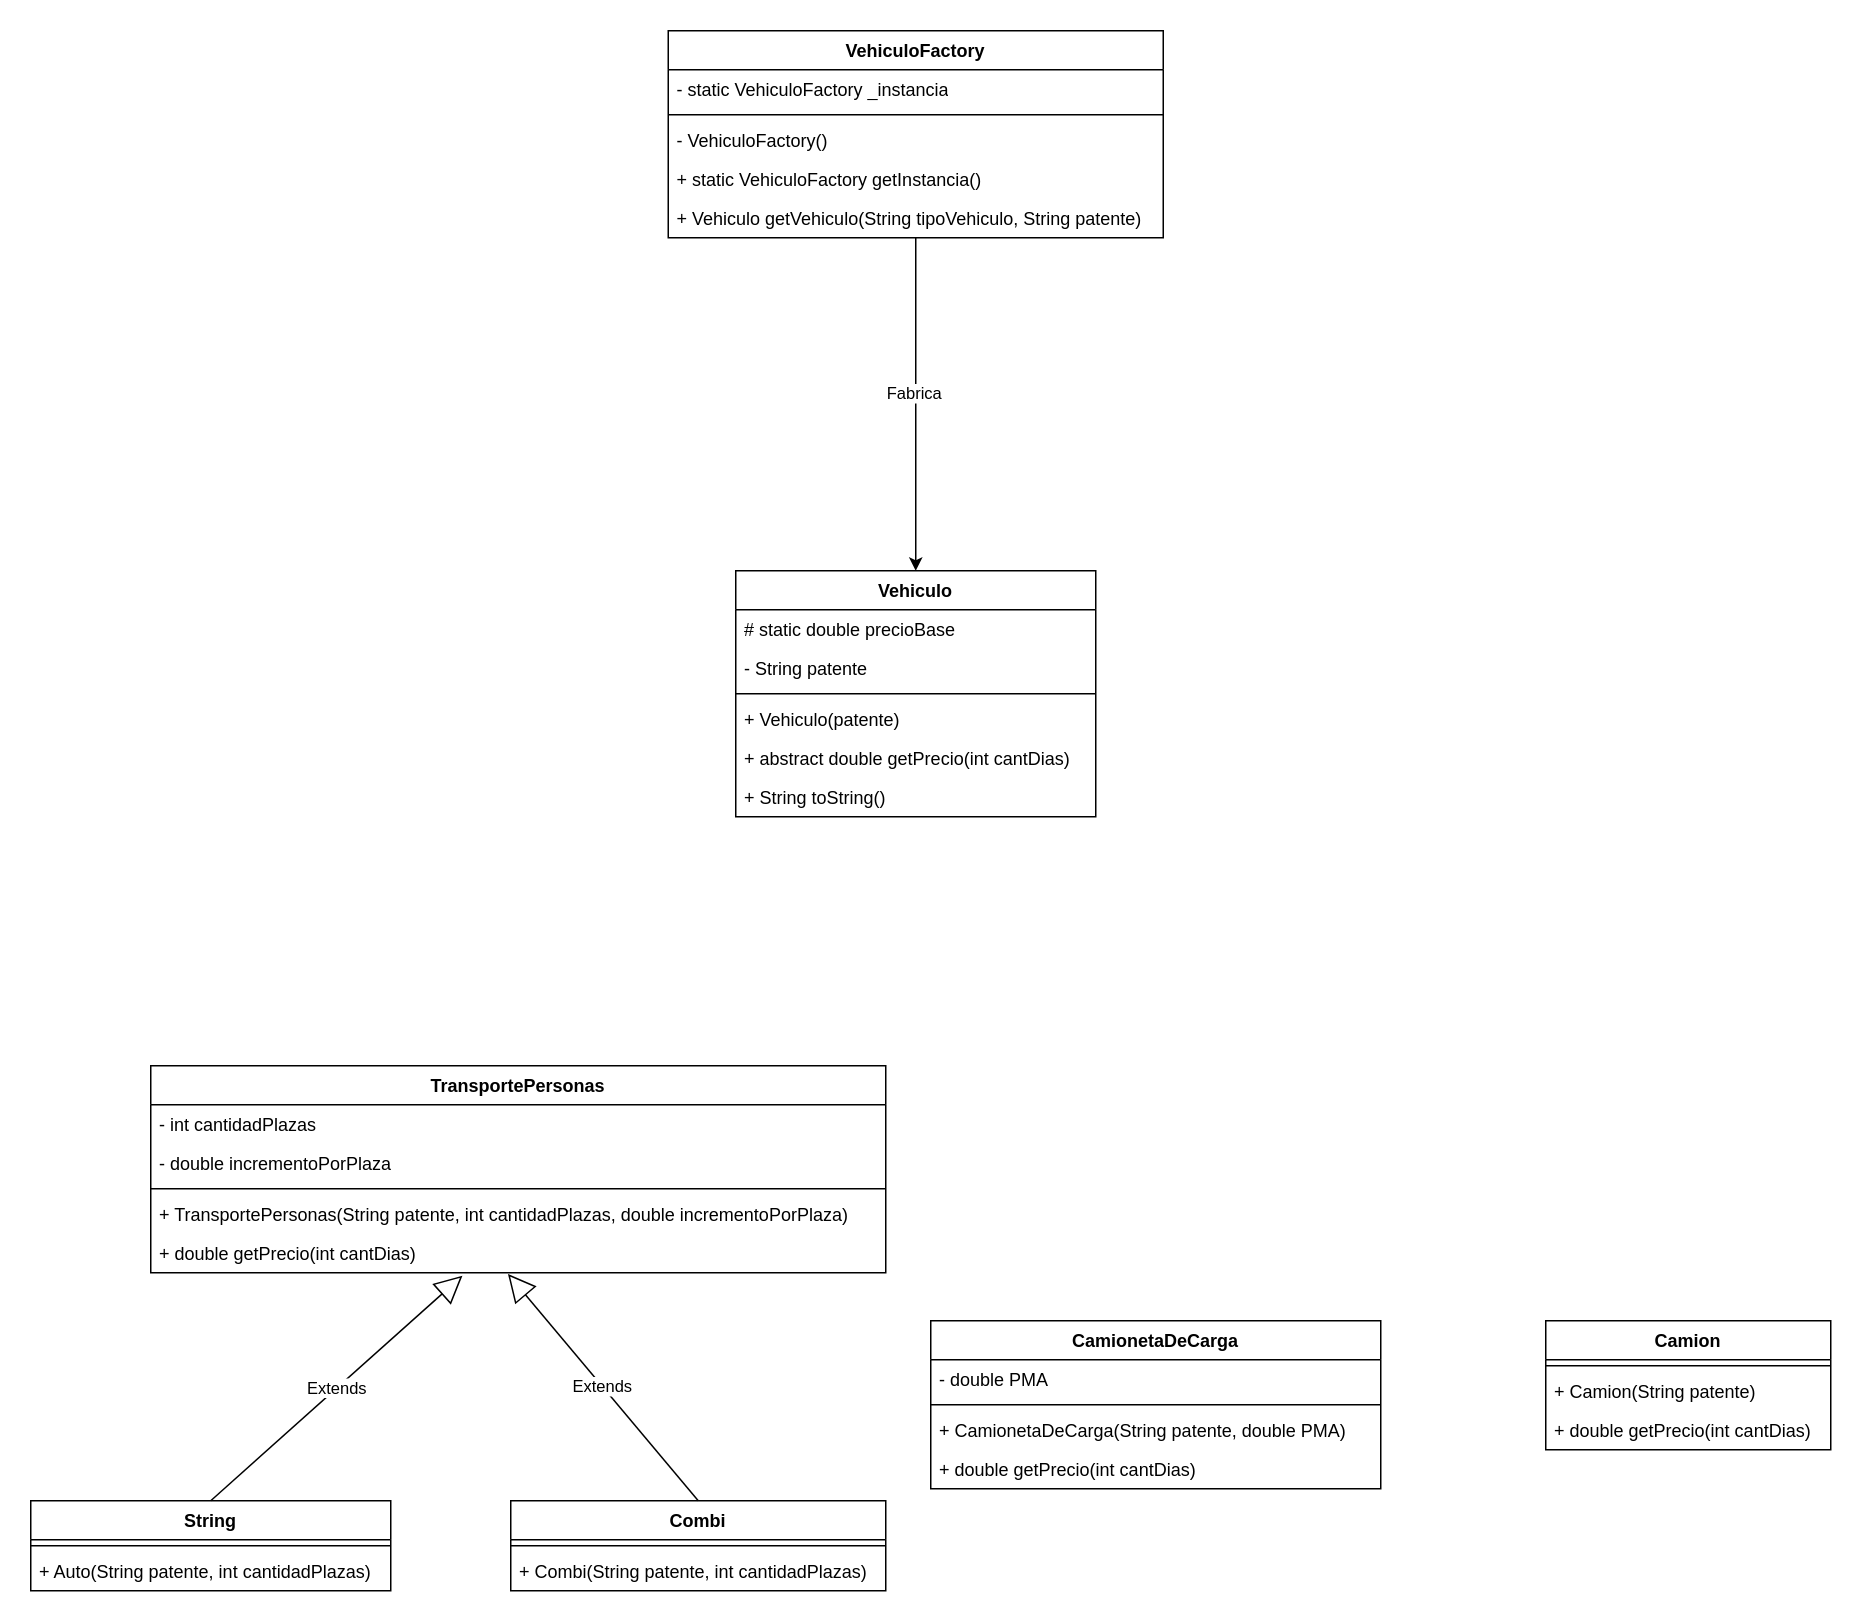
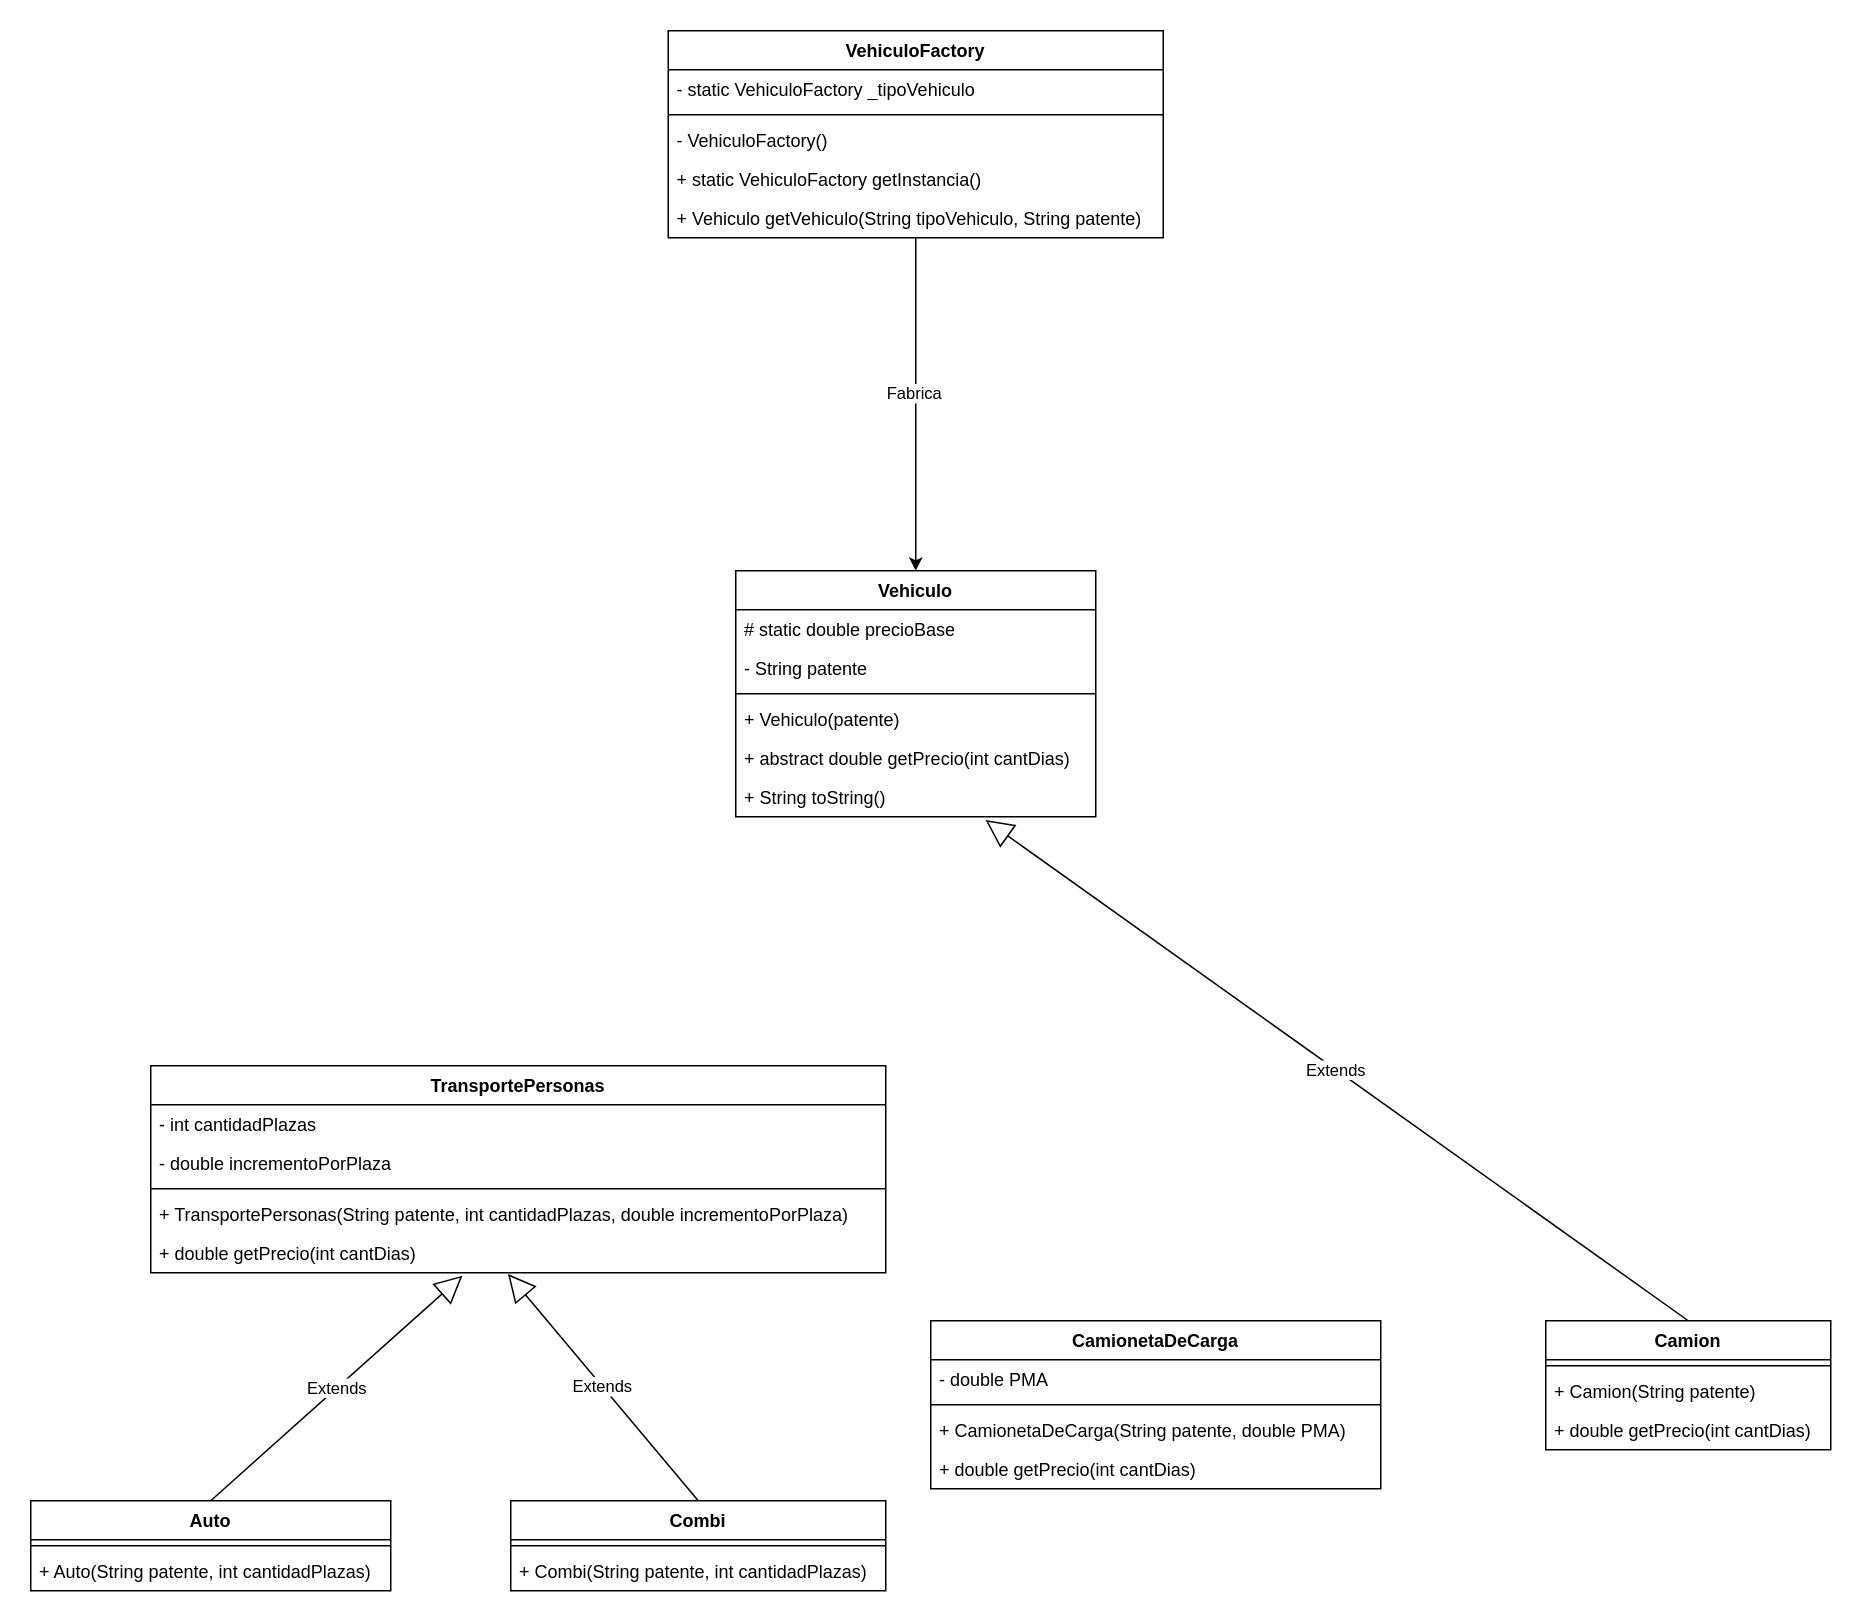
(835, 91) -> (848, 91)
none -> (1348, 1079)
(211, 1522) -> (211, 1522)
